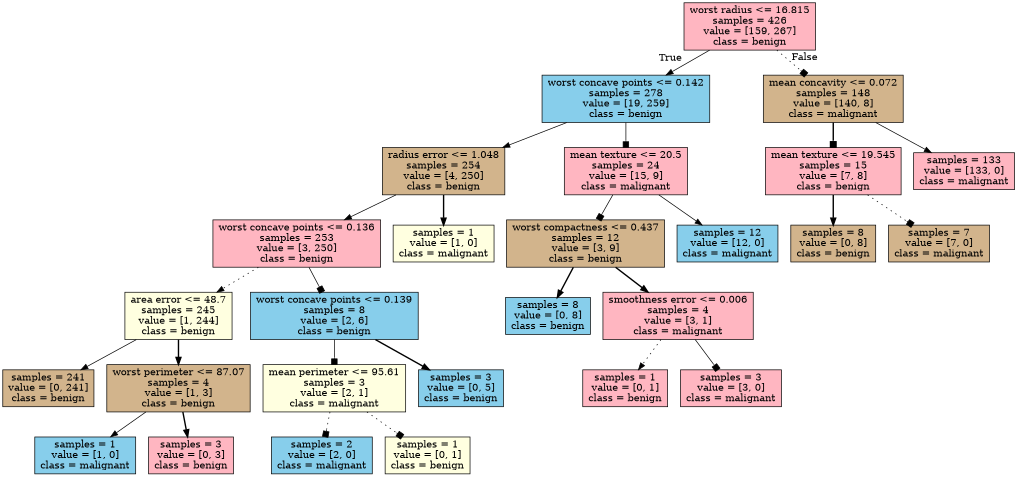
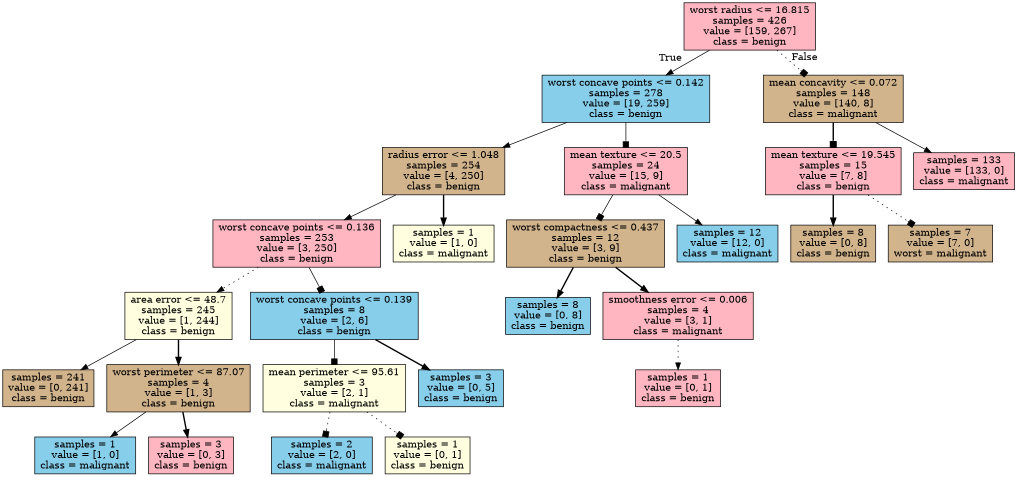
(939, 244) -> (940, 244)
(731, 388) -> none
